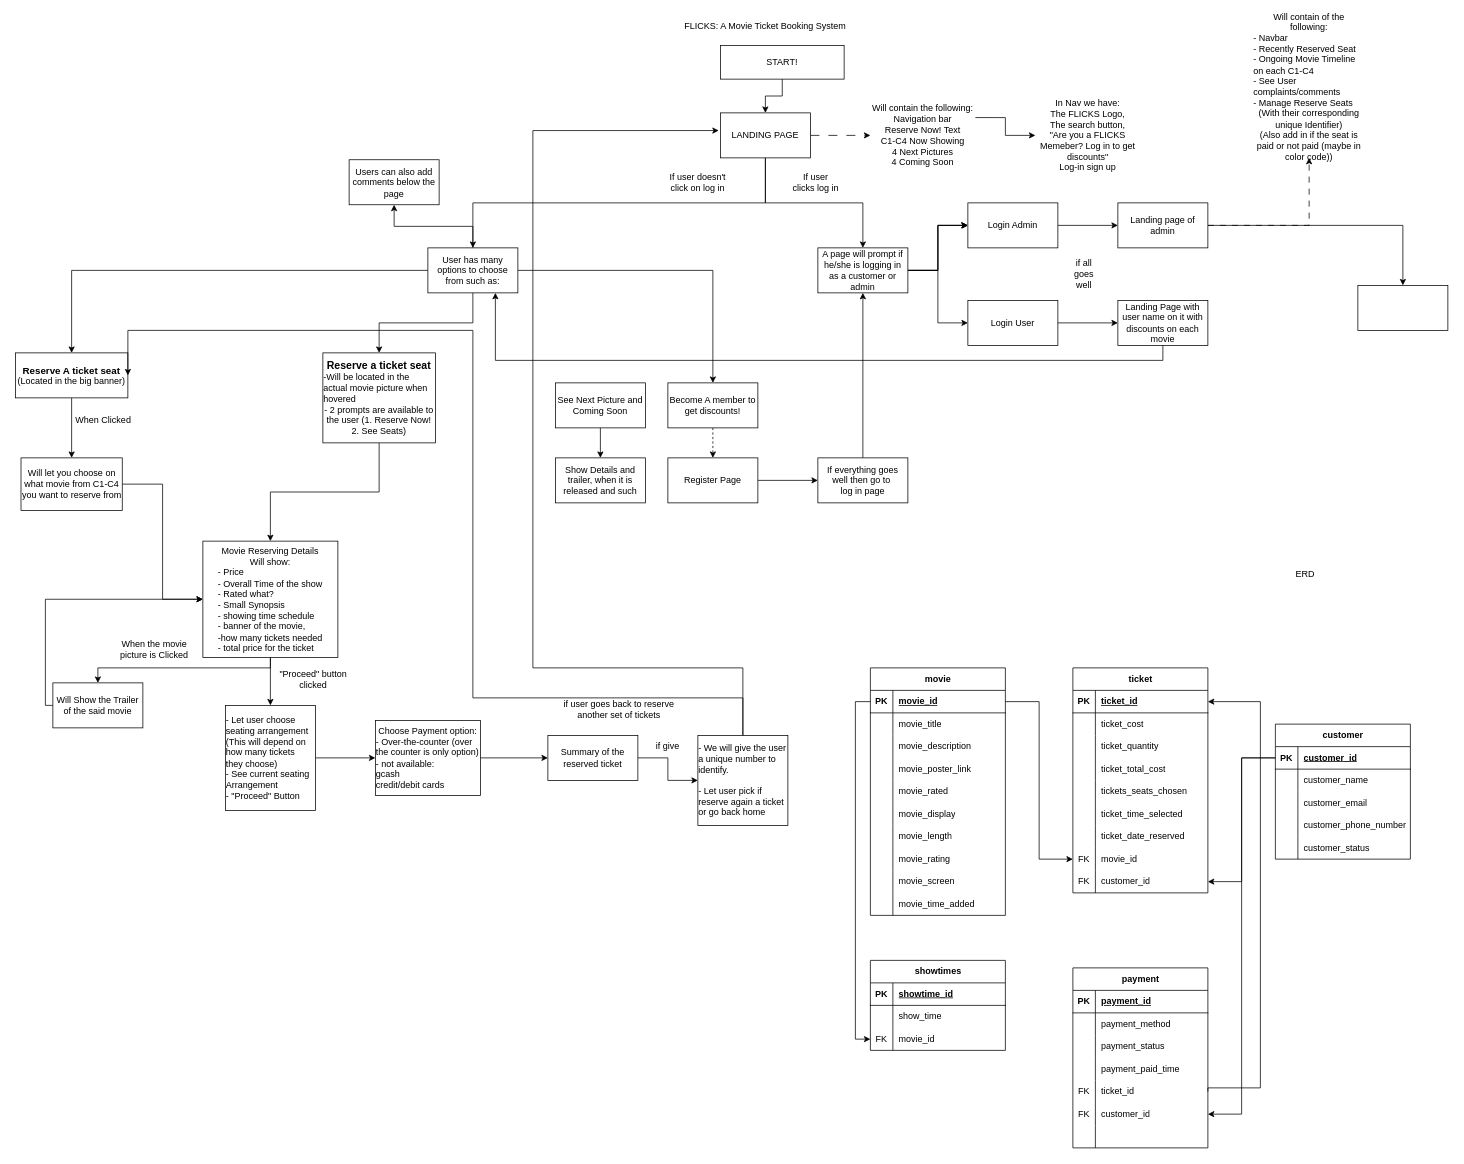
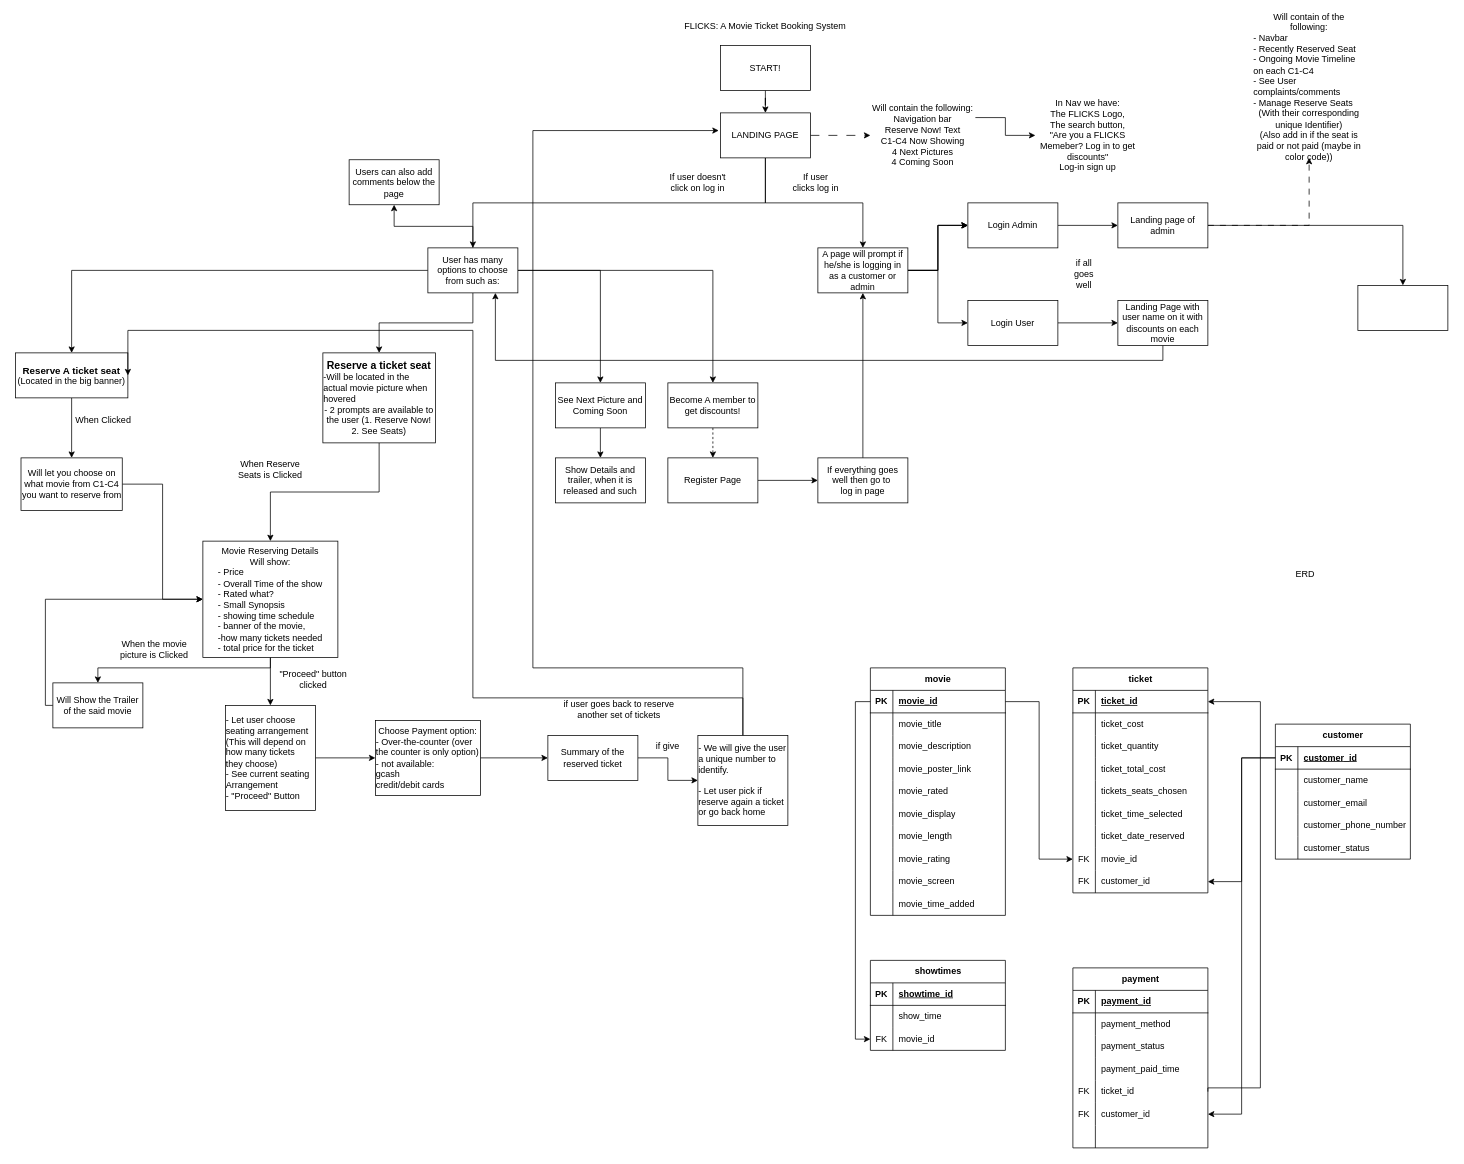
(782, 62) -> (765, 68)
none -> (600, 325)
none -> (270, 469)
